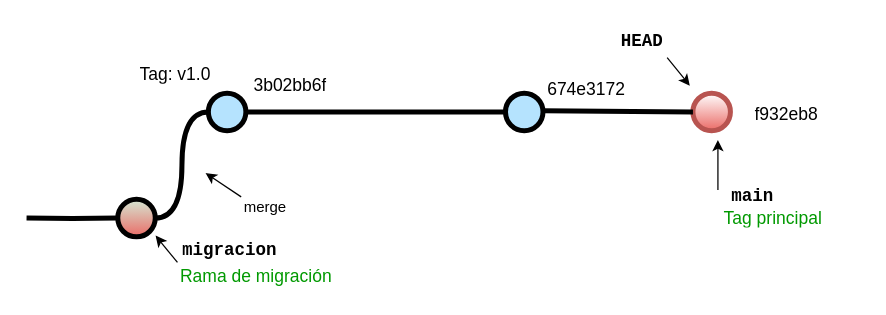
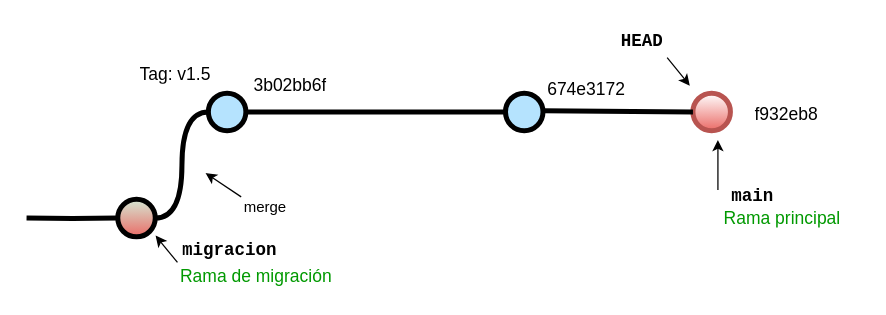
(176, 73) -> (176, 73)
(779, 217) -> (784, 217)
